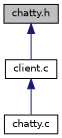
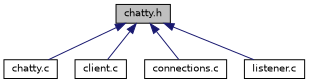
none -> (186, 69)
none -> (275, 69)
(31, 102) -> (82, 44)
